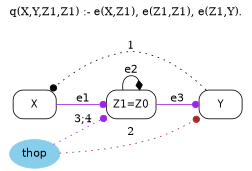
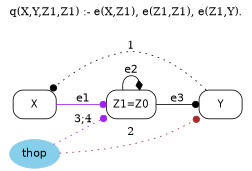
(174, 104) -> (174, 104)
